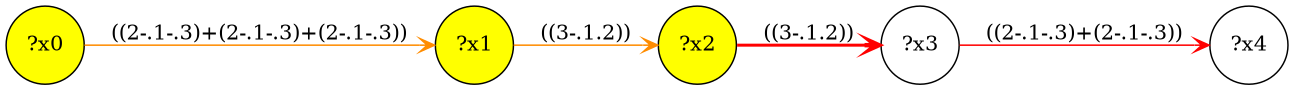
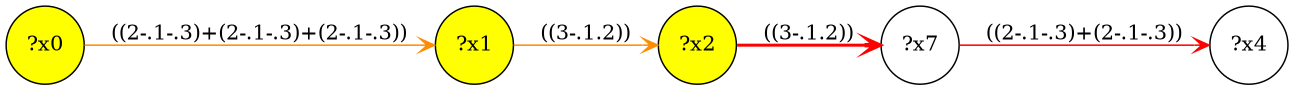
(920, 45) -> (920, 45)
